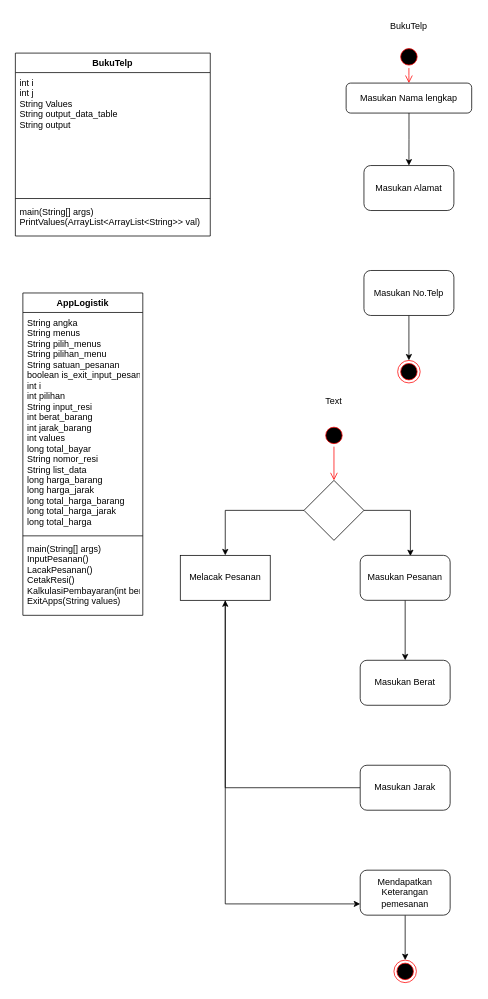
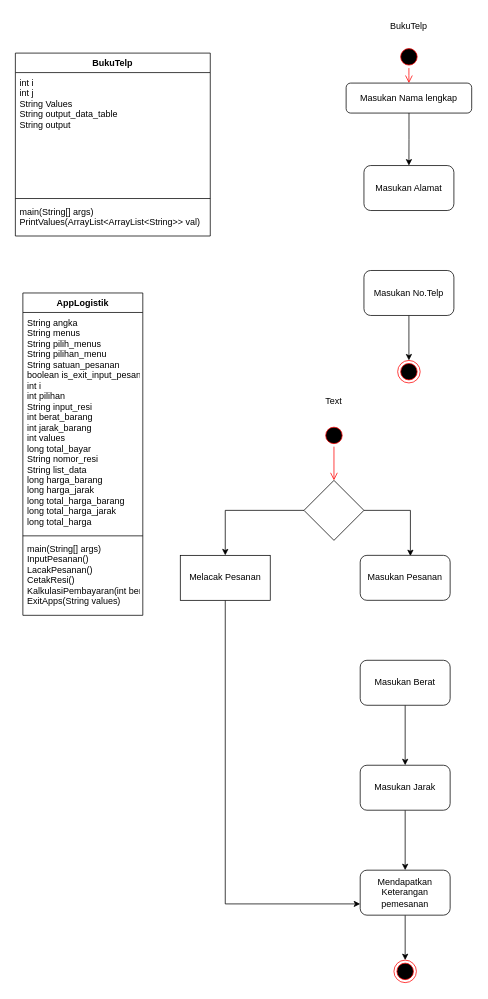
(405, 654) -> none
none -> (405, 759)
(294, 788) -> (405, 864)
